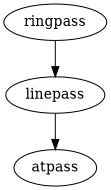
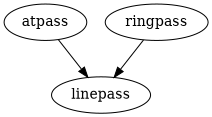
(55, 126) -> (70, 54)
